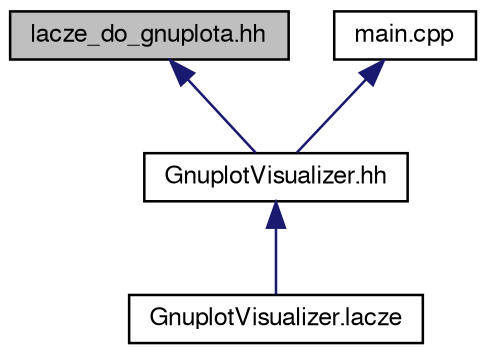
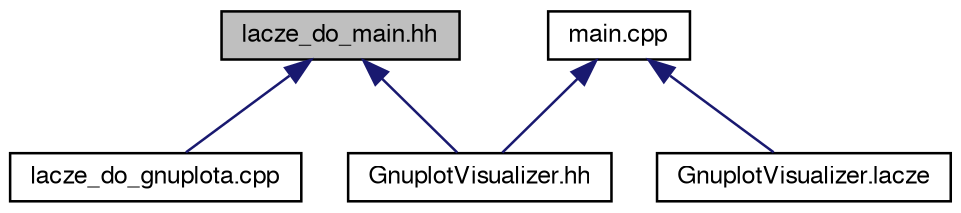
(149, 35) -> (341, 35)
none -> (156, 177)
(276, 261) -> (722, 114)
